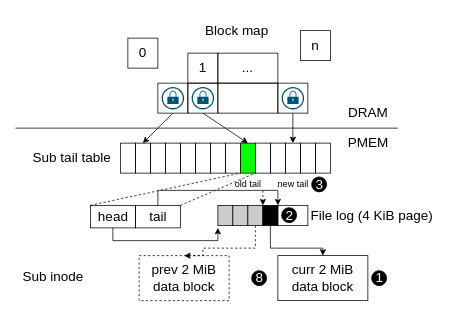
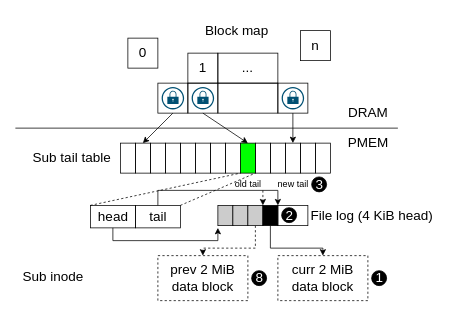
(372, 216) -> (372, 216)
(184, 278) -> (203, 278)
(323, 278) -> (323, 278)
